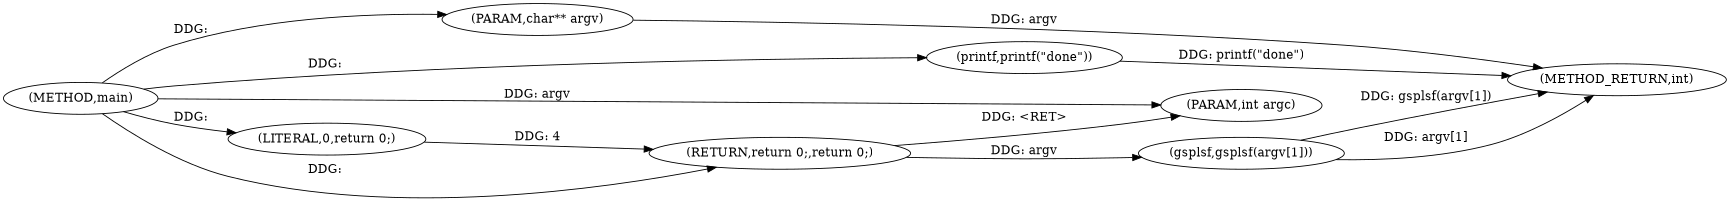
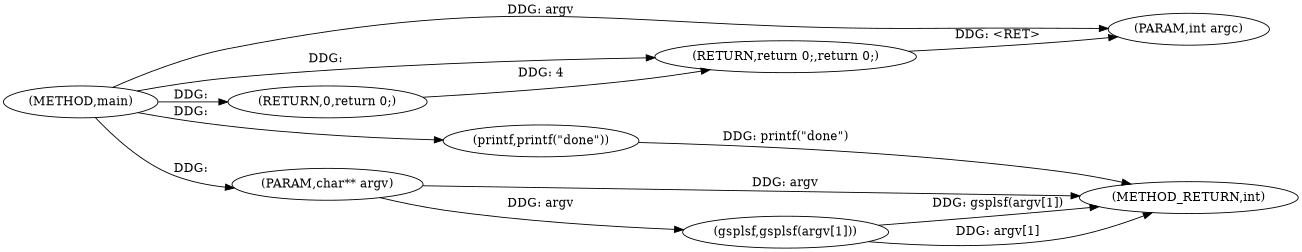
(327, 139) -> (328, 102)
(1019, 159) -> (527, 220)
